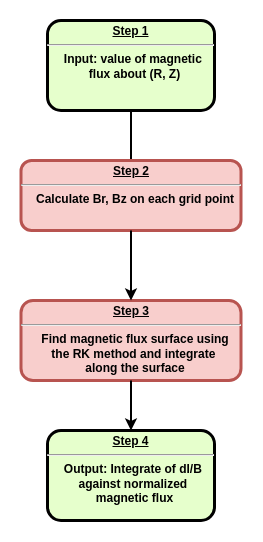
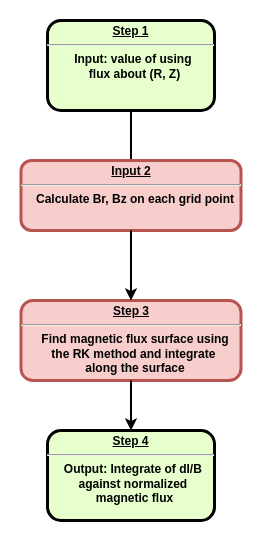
(131, 21) -> (131, 21)
(132, 161) -> (132, 161)
